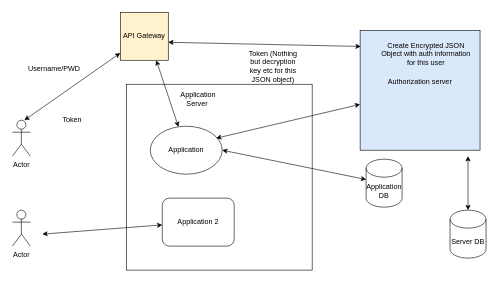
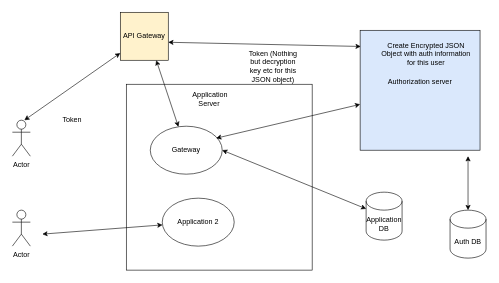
(54, 69) -> none
(198, 99) -> (210, 99)
(186, 150) -> (186, 150)
(384, 183) -> (384, 216)
(198, 222) -> (198, 222)
(468, 242) -> (468, 242)
